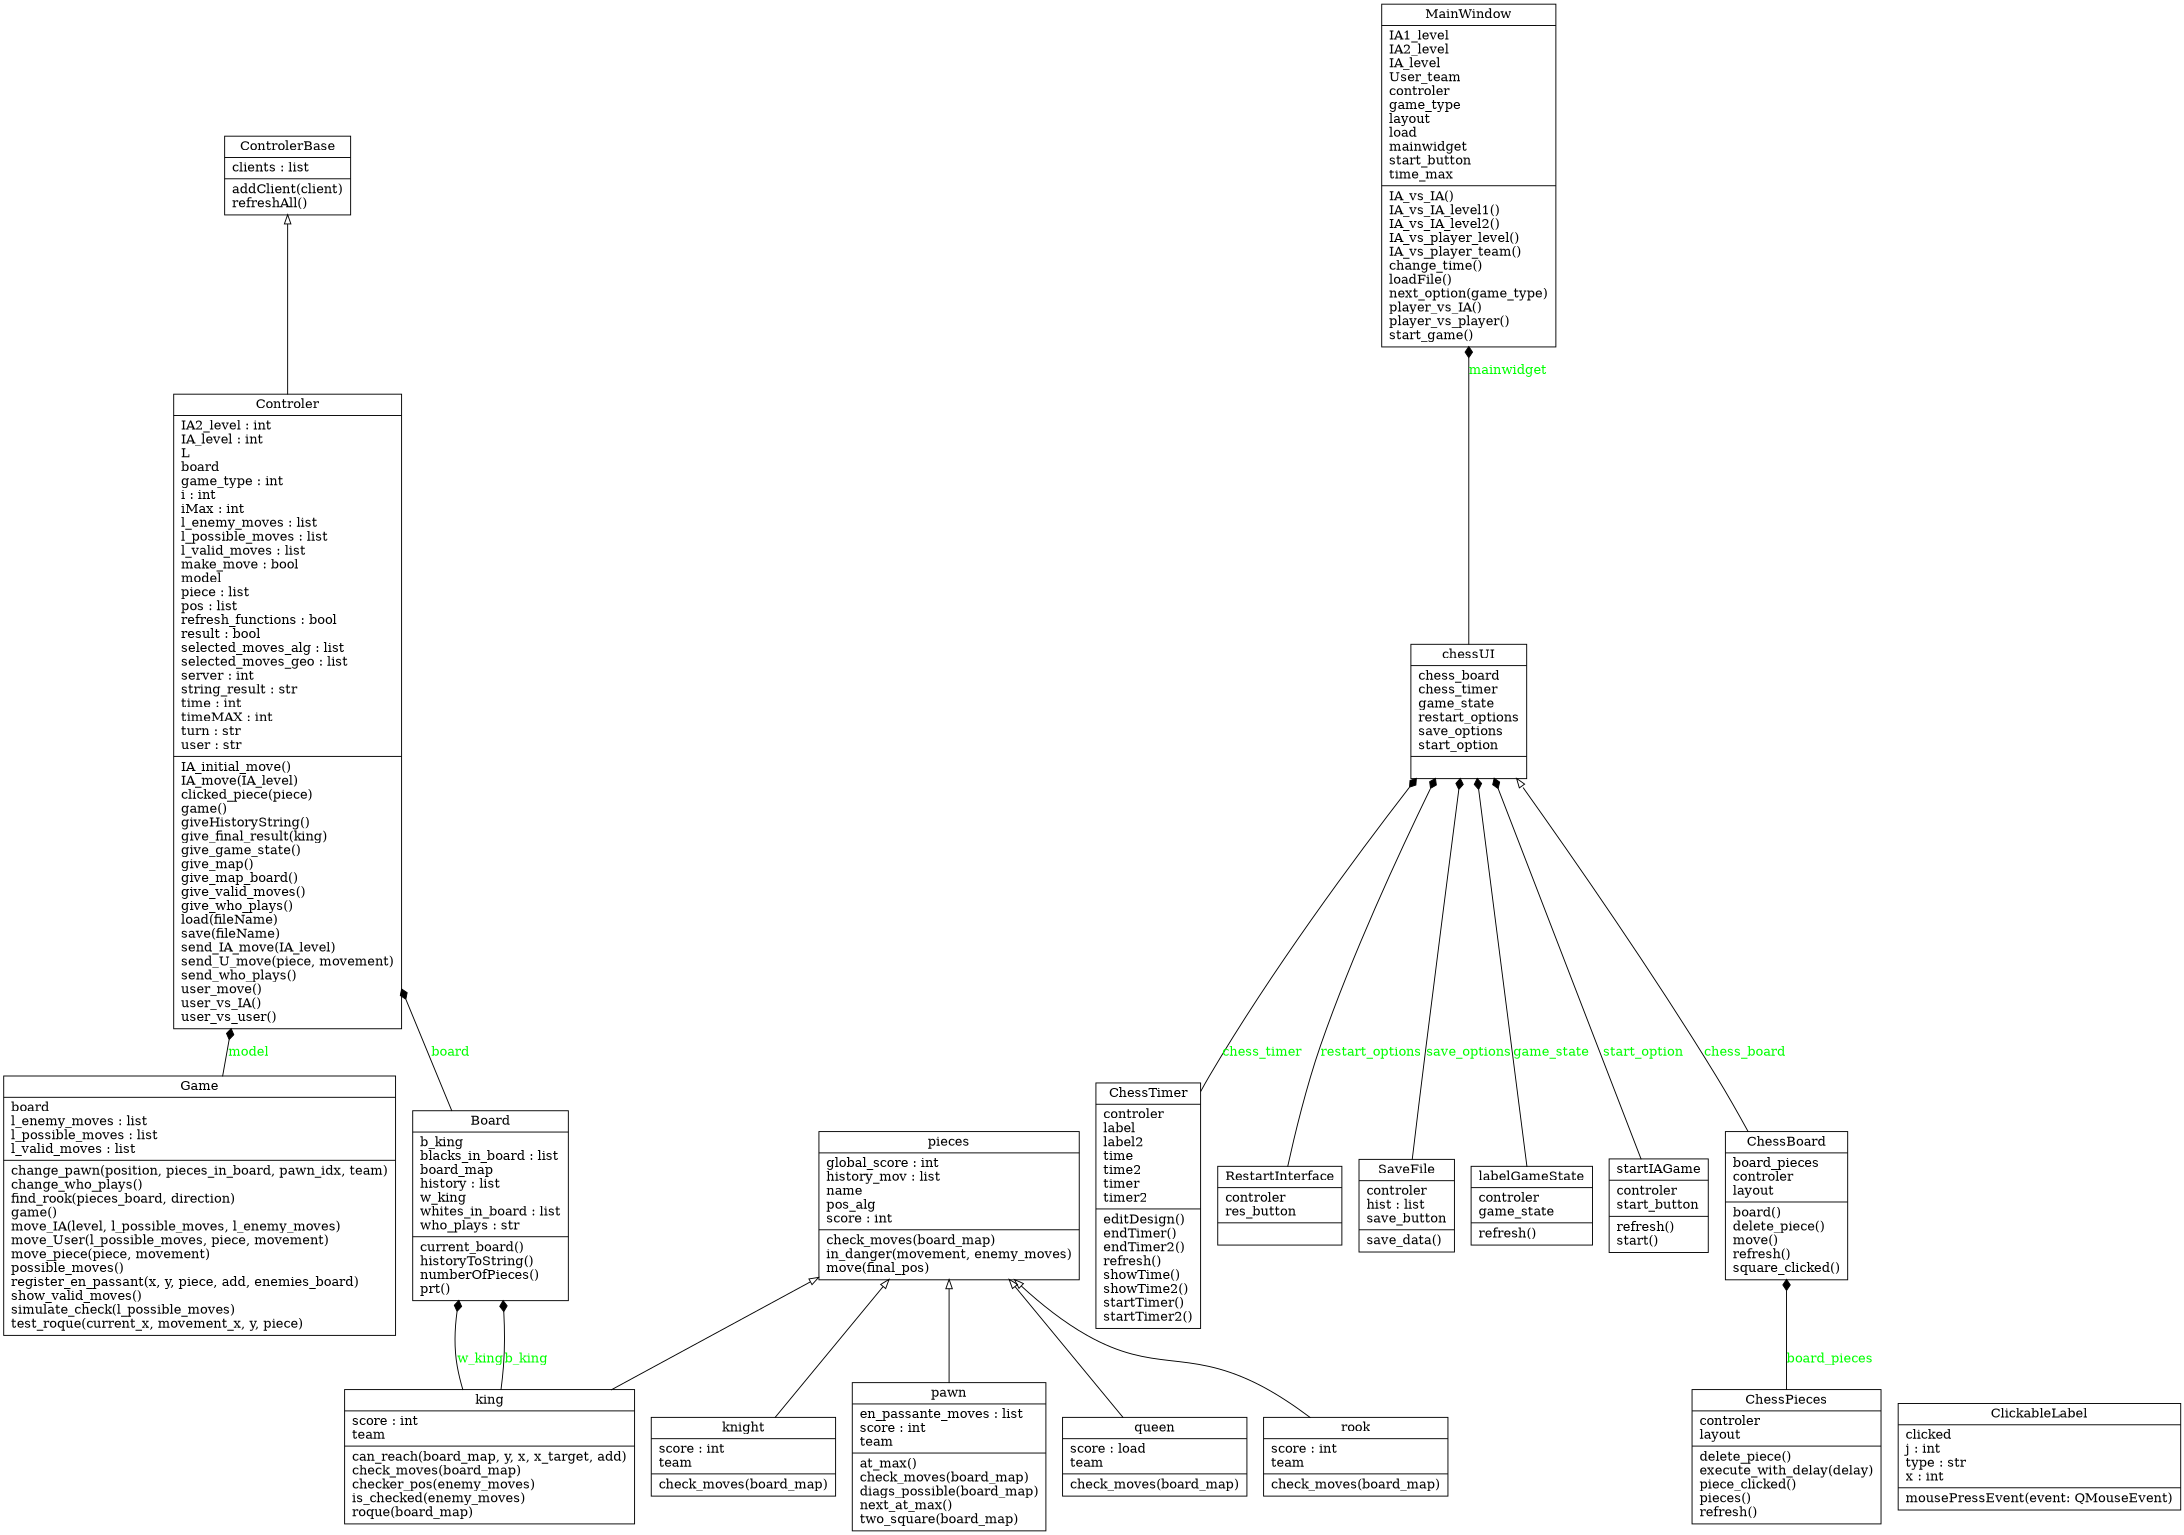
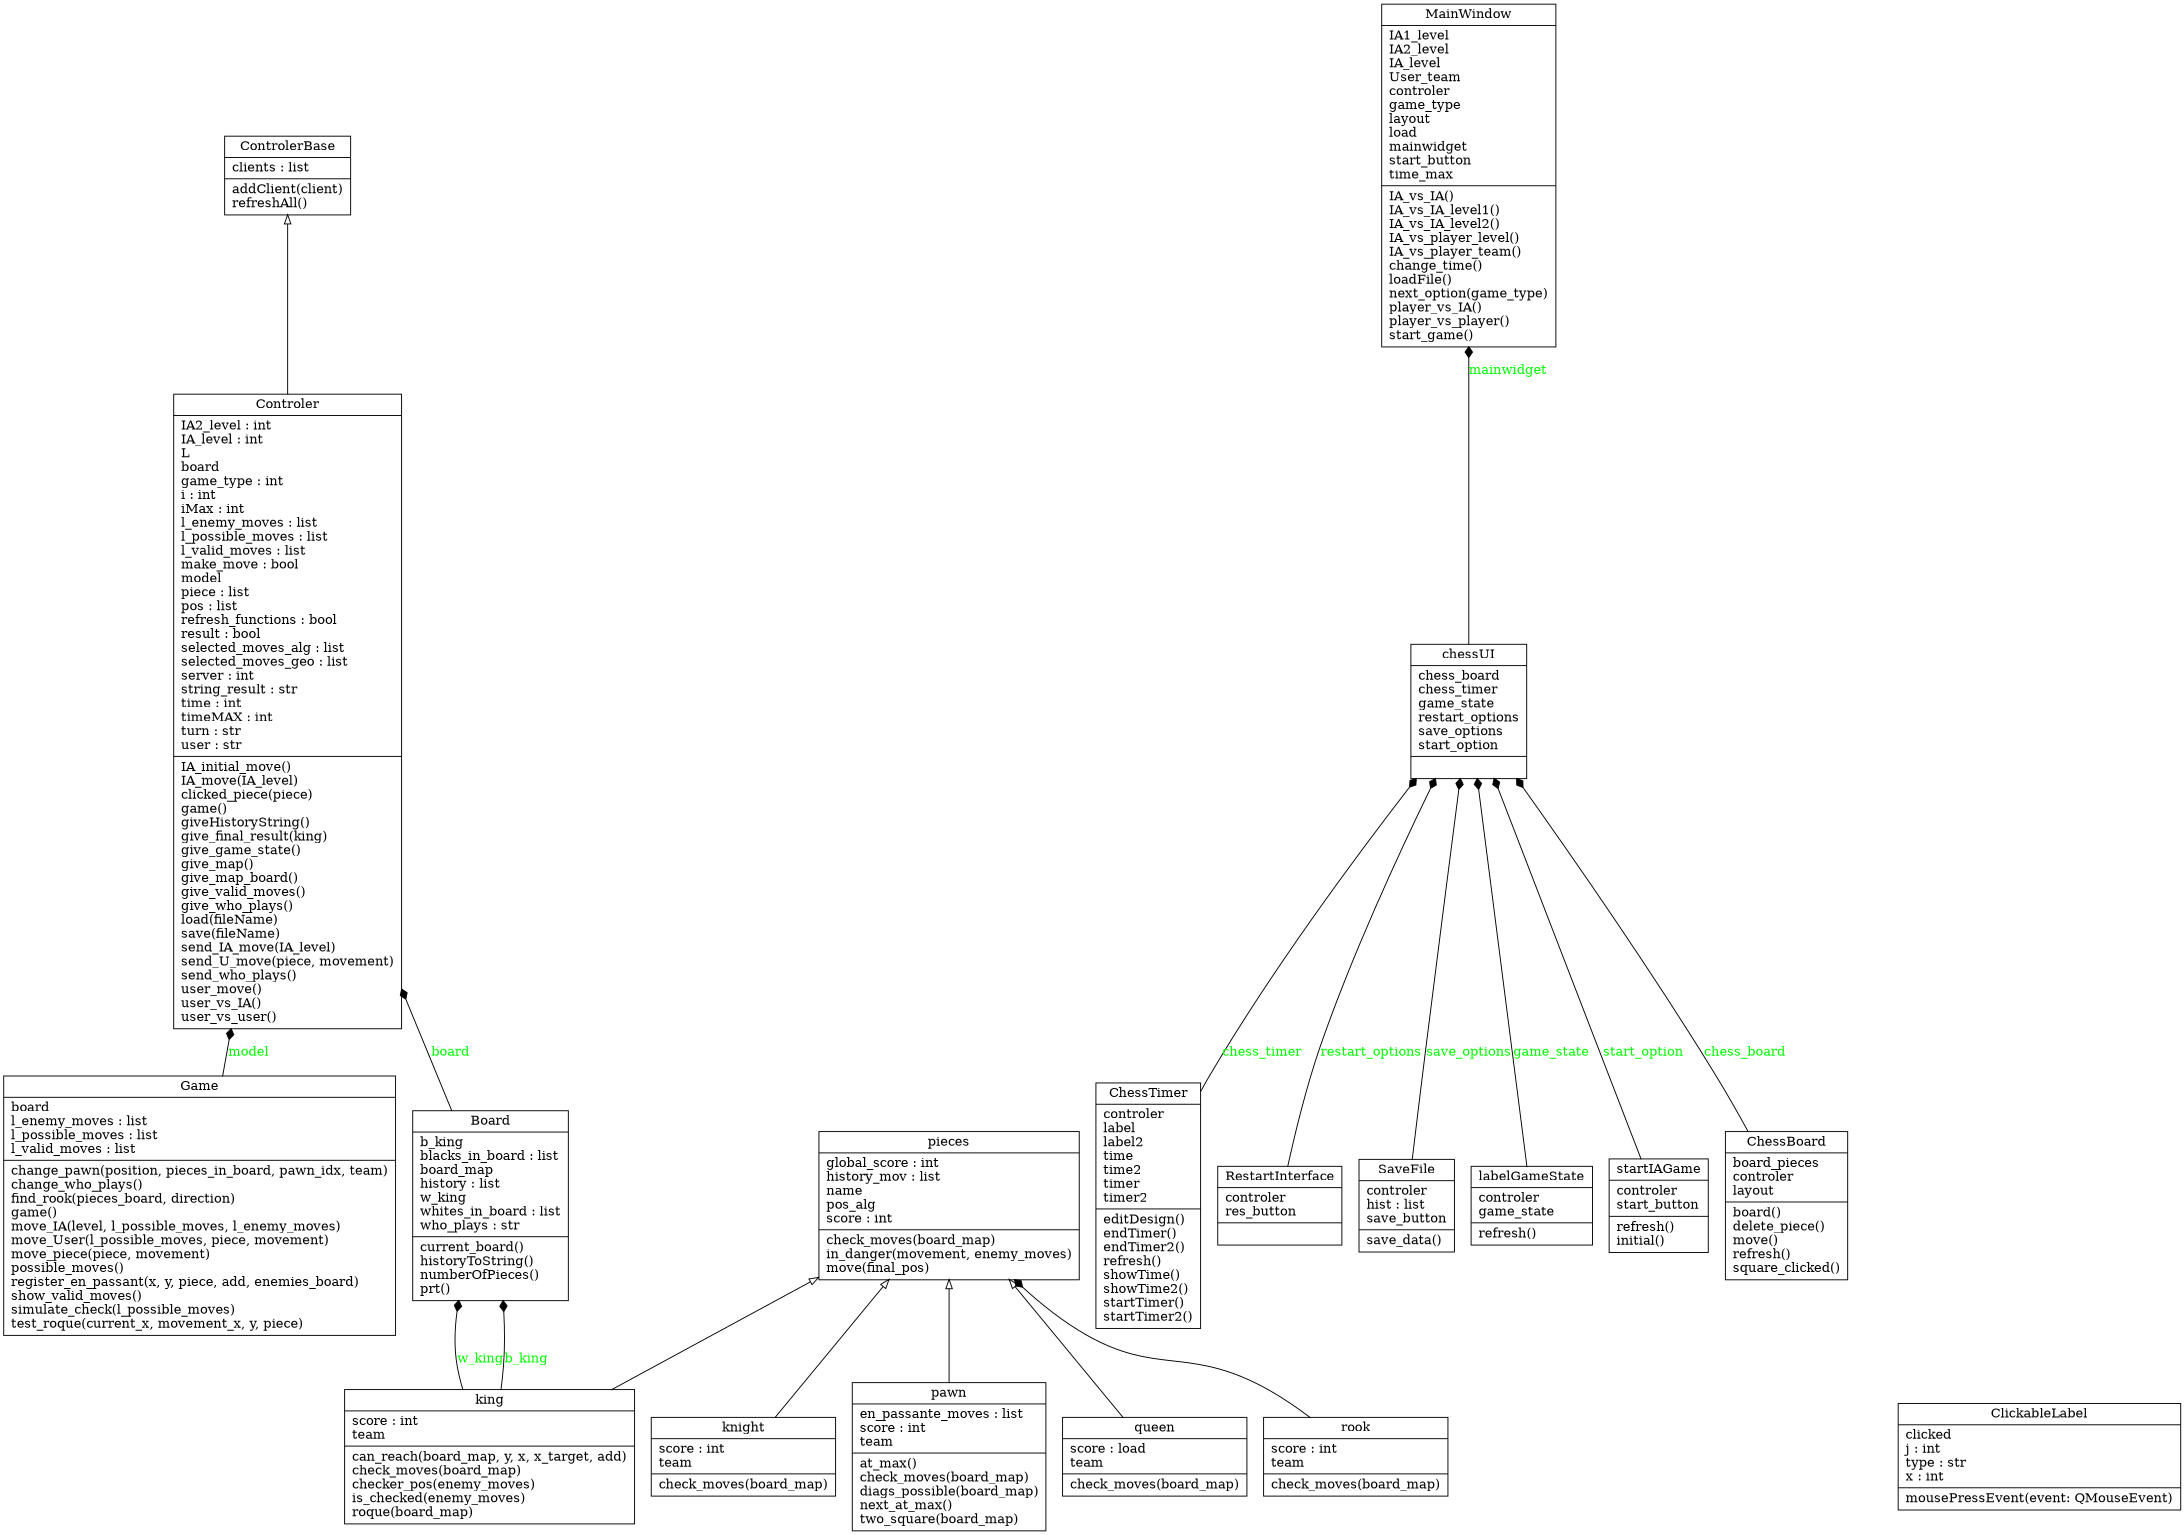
(1640, 957) -> (1640, 957)
(1638, 1241) -> (1641, 1241)
(1162, 1360) -> (1162, 1360)
(1787, 1457) -> none
